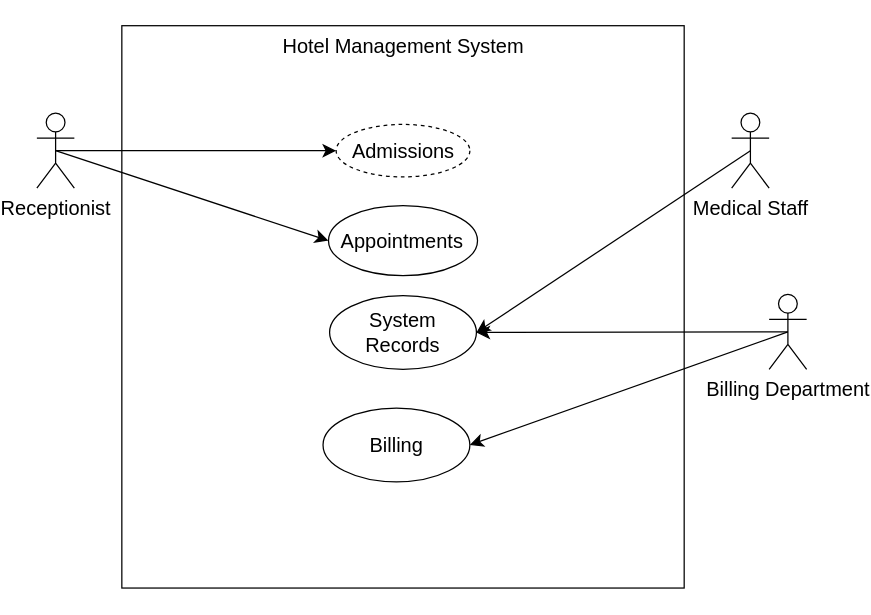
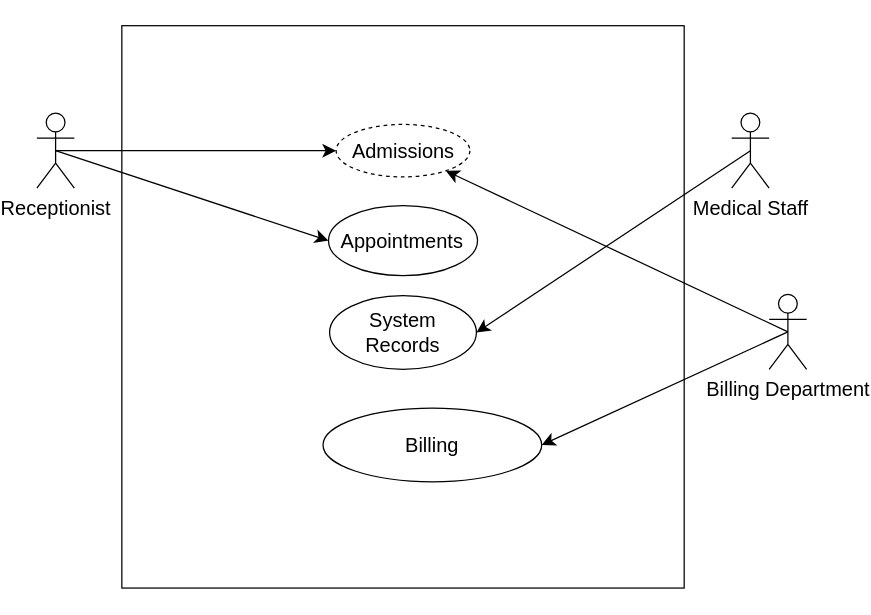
(403, 45) -> none
(633, 332) -> (619, 252)
(397, 445) -> (433, 445)
